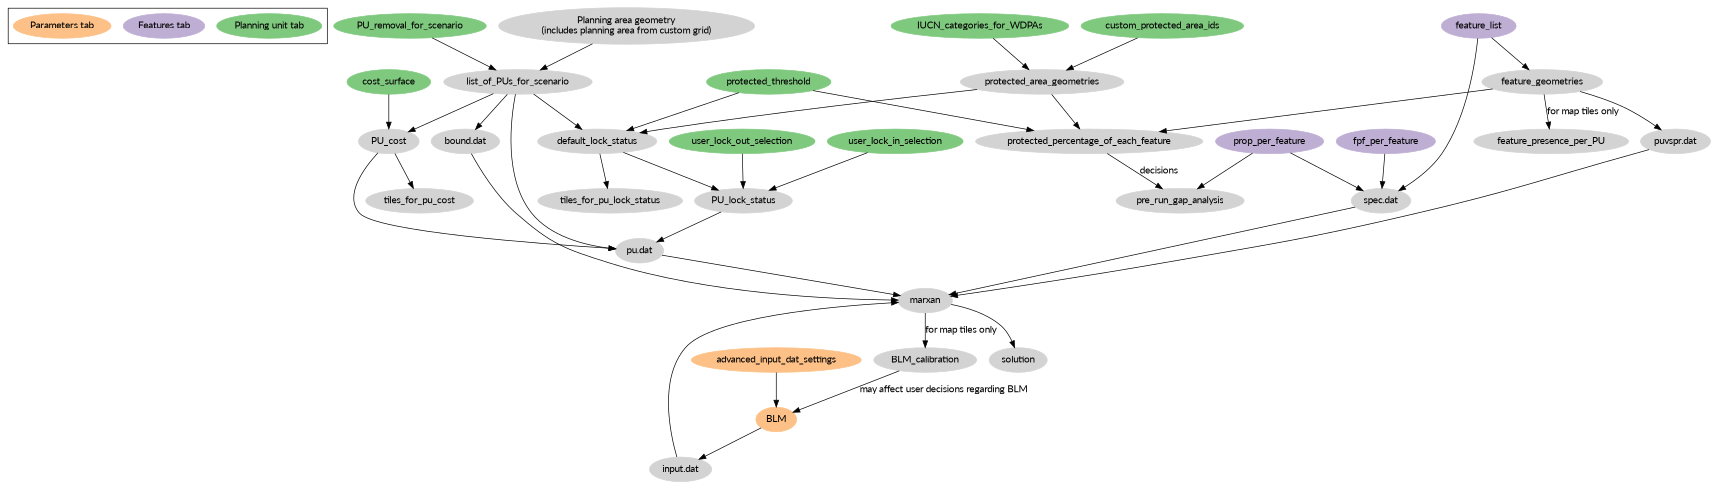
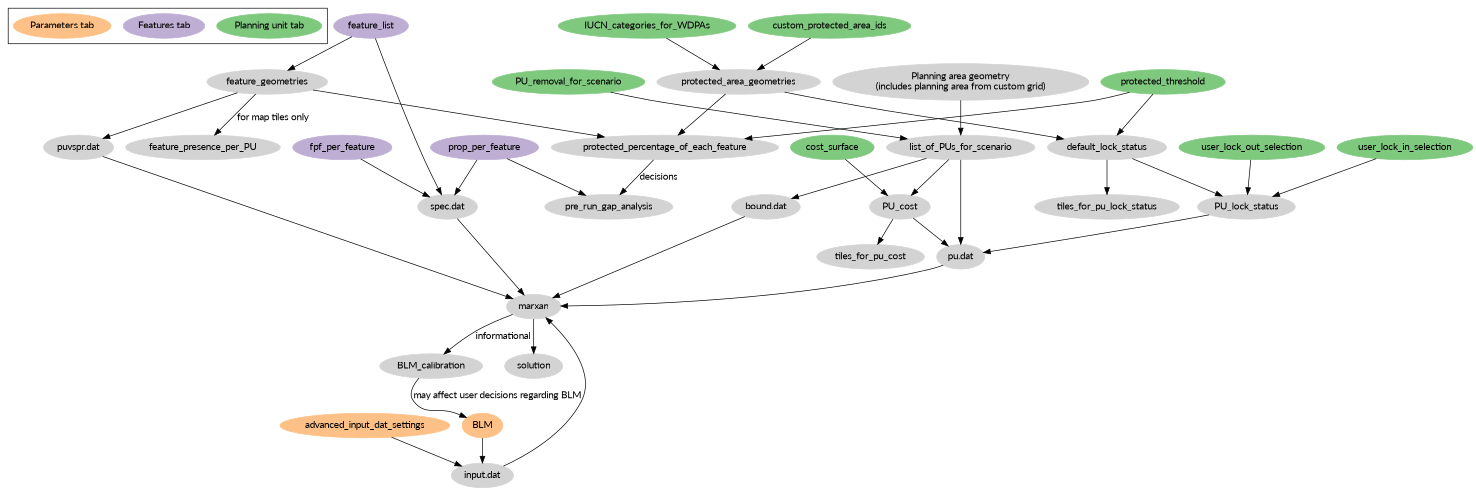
(555, 110) -> none
(961, 330) -> (503, 336)
(776, 386) -> (423, 450)
